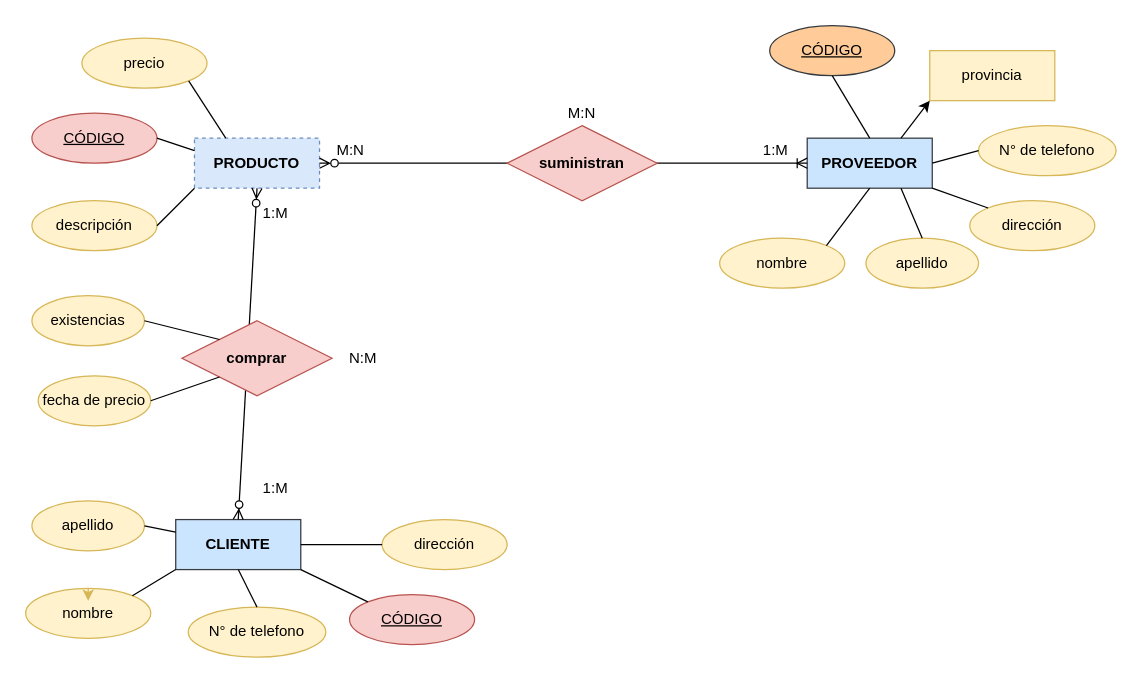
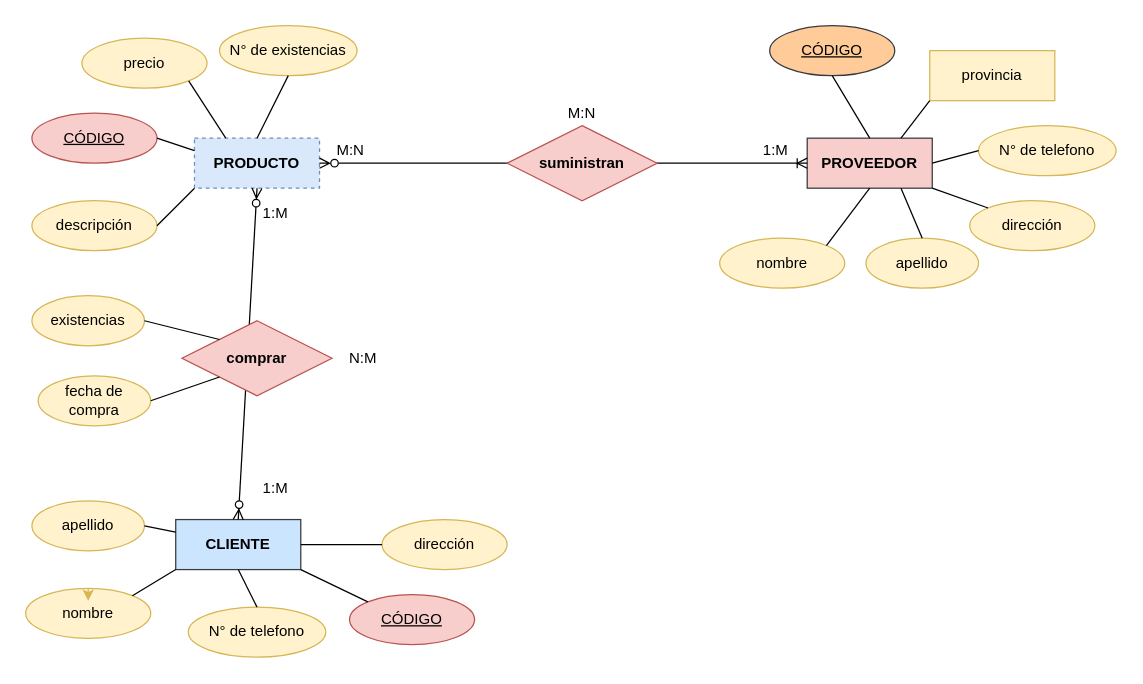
none -> (288, 51)
none -> (273, 106)
(923, 109) -> (926, 105)
(869, 163) -> (869, 163)
(94, 401) -> (94, 401)
